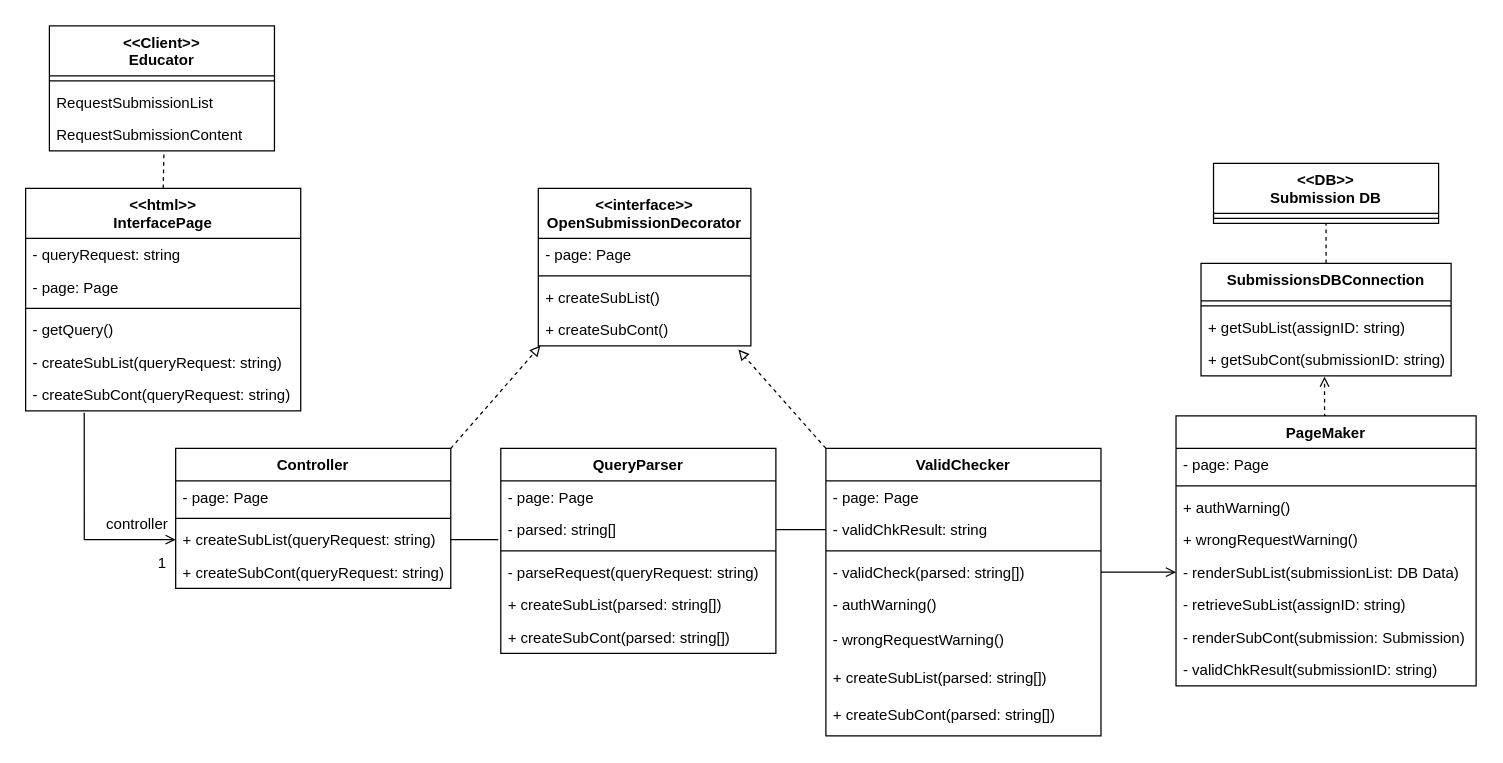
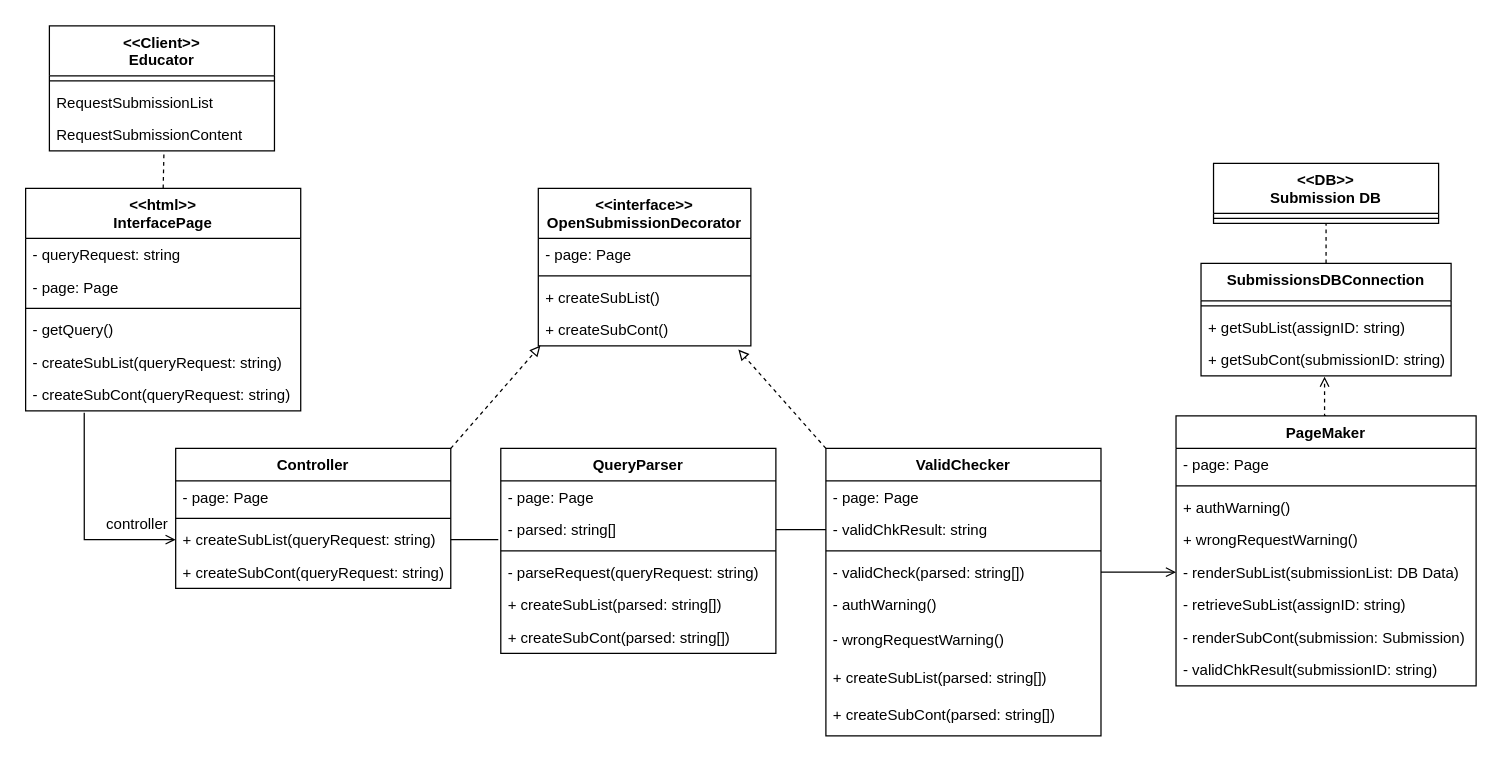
(162, 563) -> none
